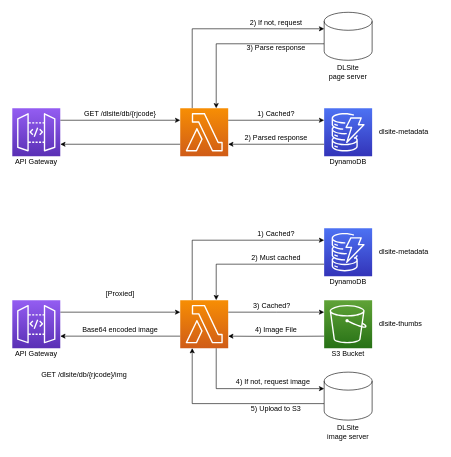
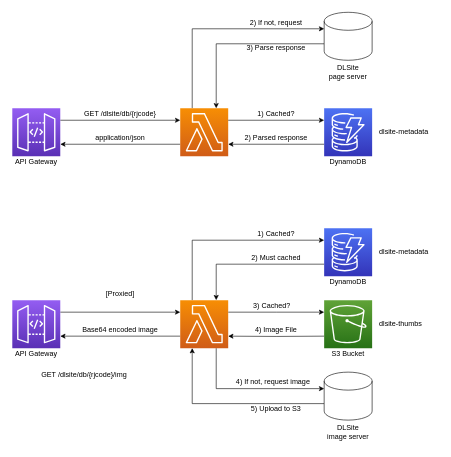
none -> (120, 138)
